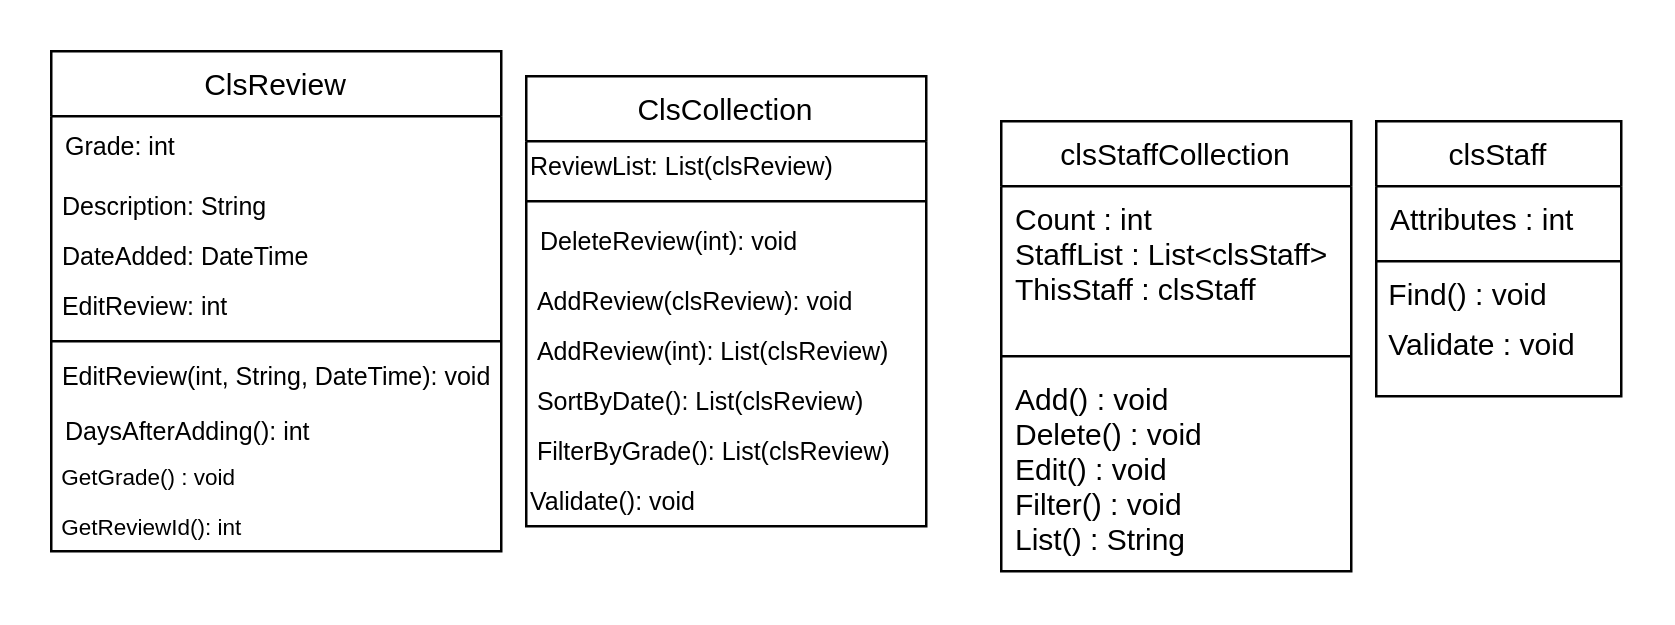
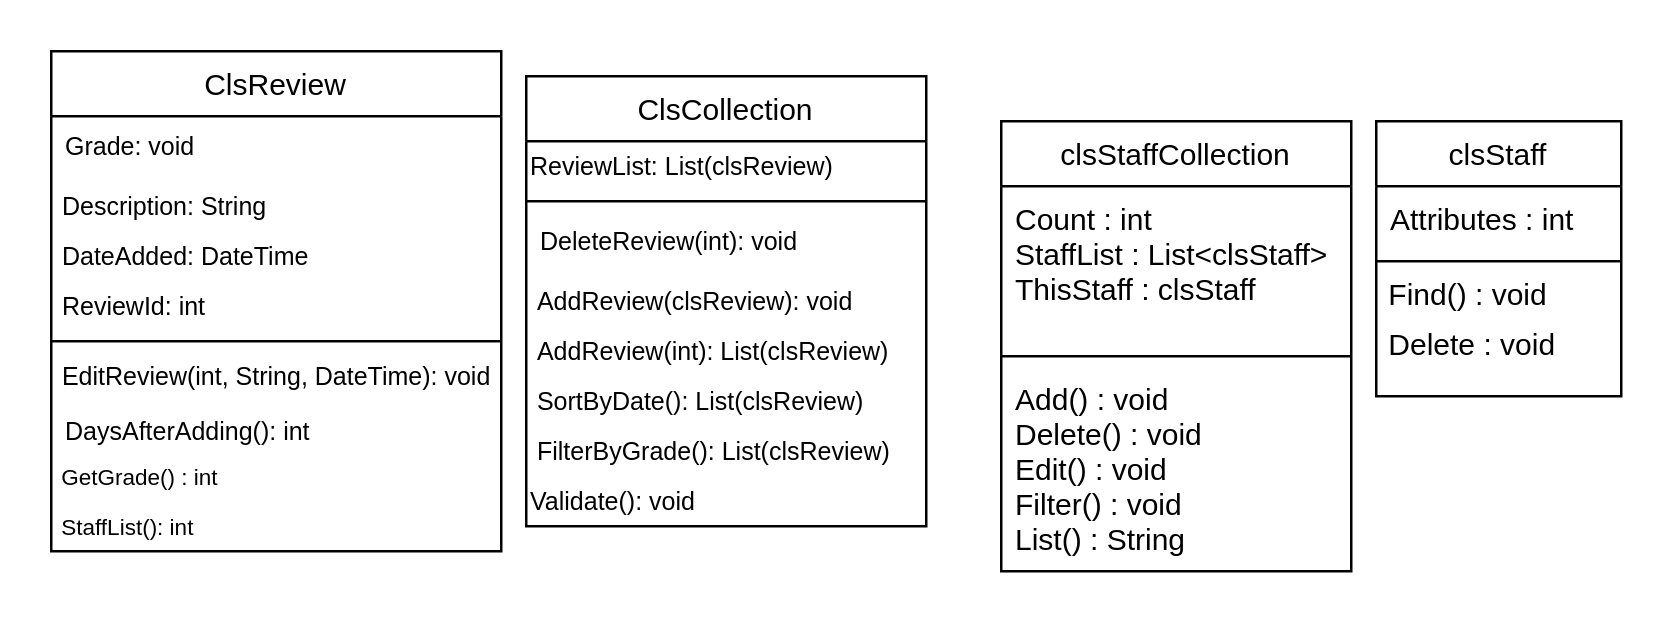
(125, 147) -> (132, 147)
(145, 306) -> (134, 306)
(1484, 346) -> (1471, 346)
(183, 476) -> (175, 476)
(192, 526) -> (175, 526)
